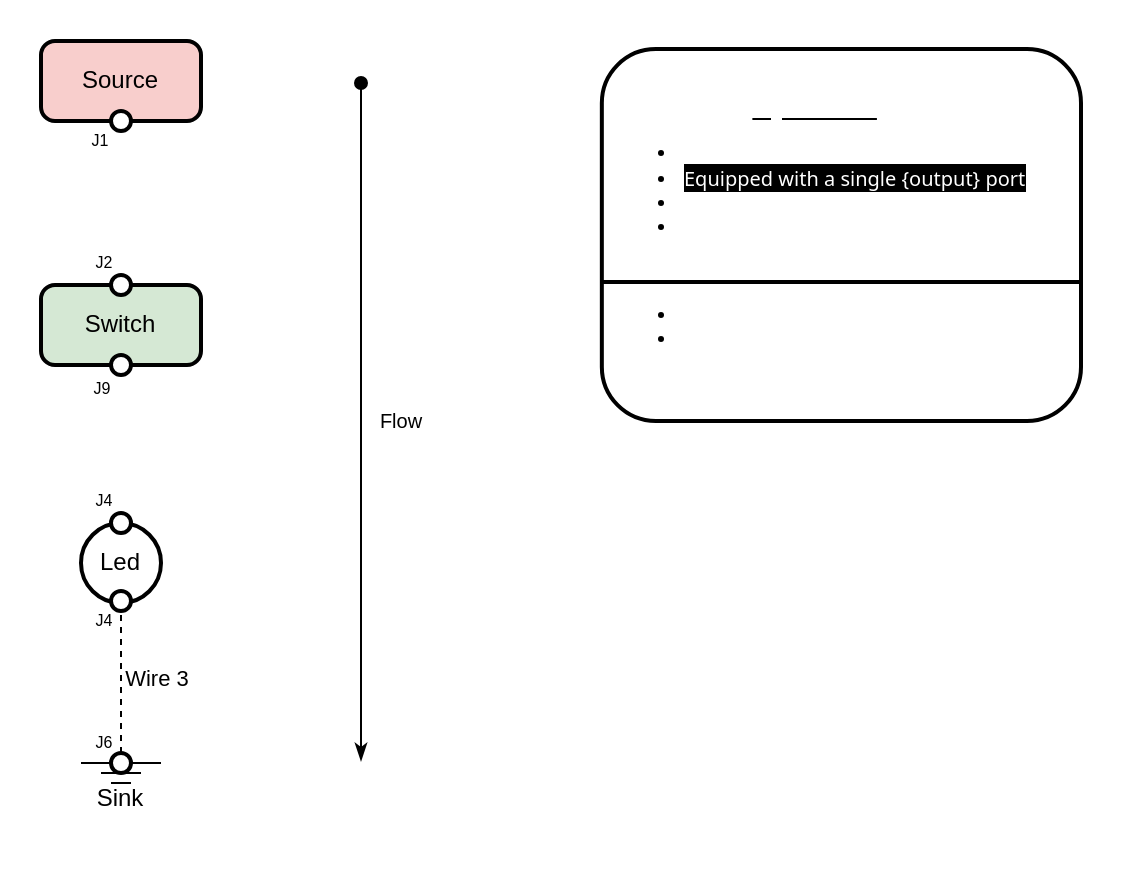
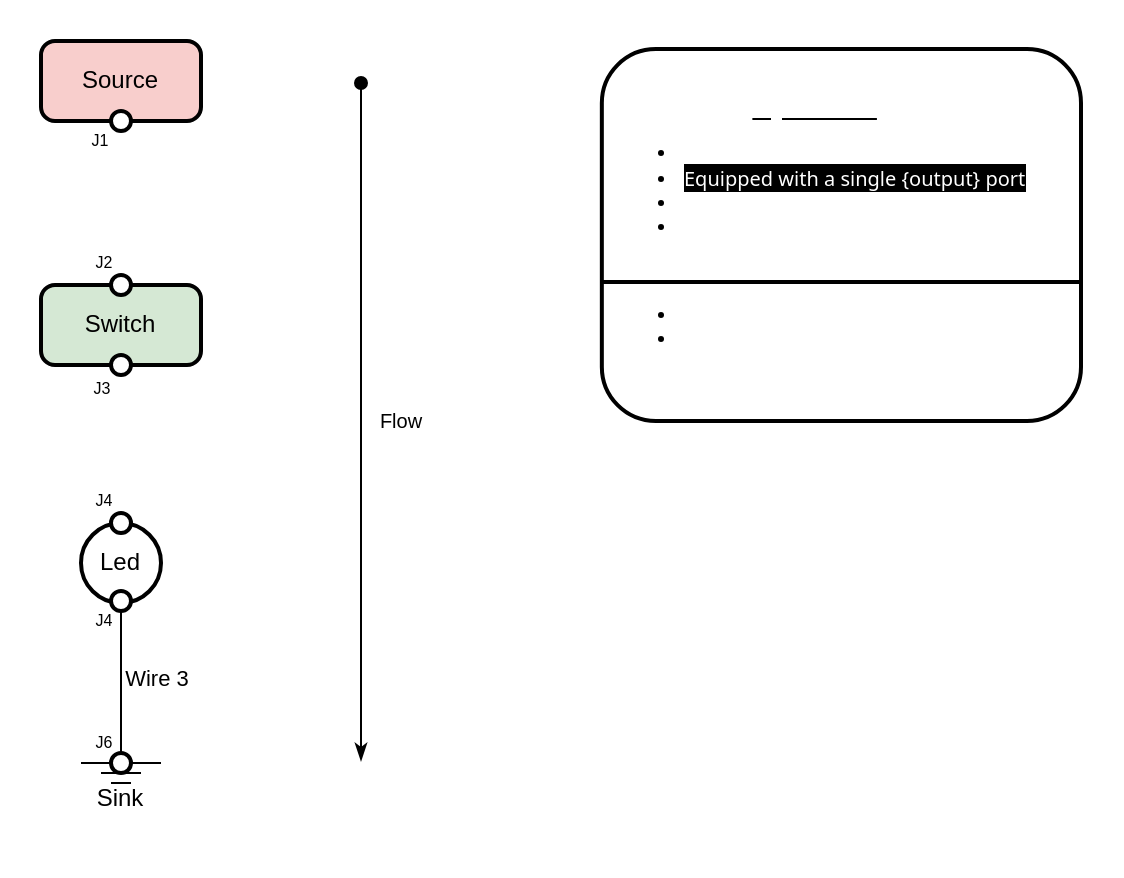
(103, 389) -> (103, 389)
(121, 679) -> (121, 679)
